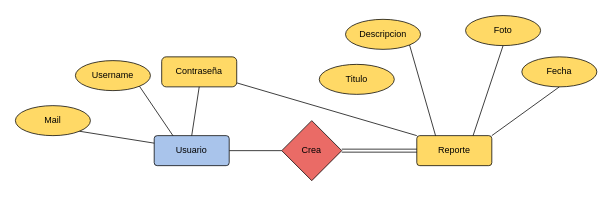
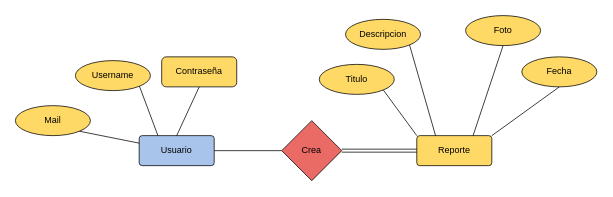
(327, 109) -> (400, 113)
(192, 150) -> (177, 150)
